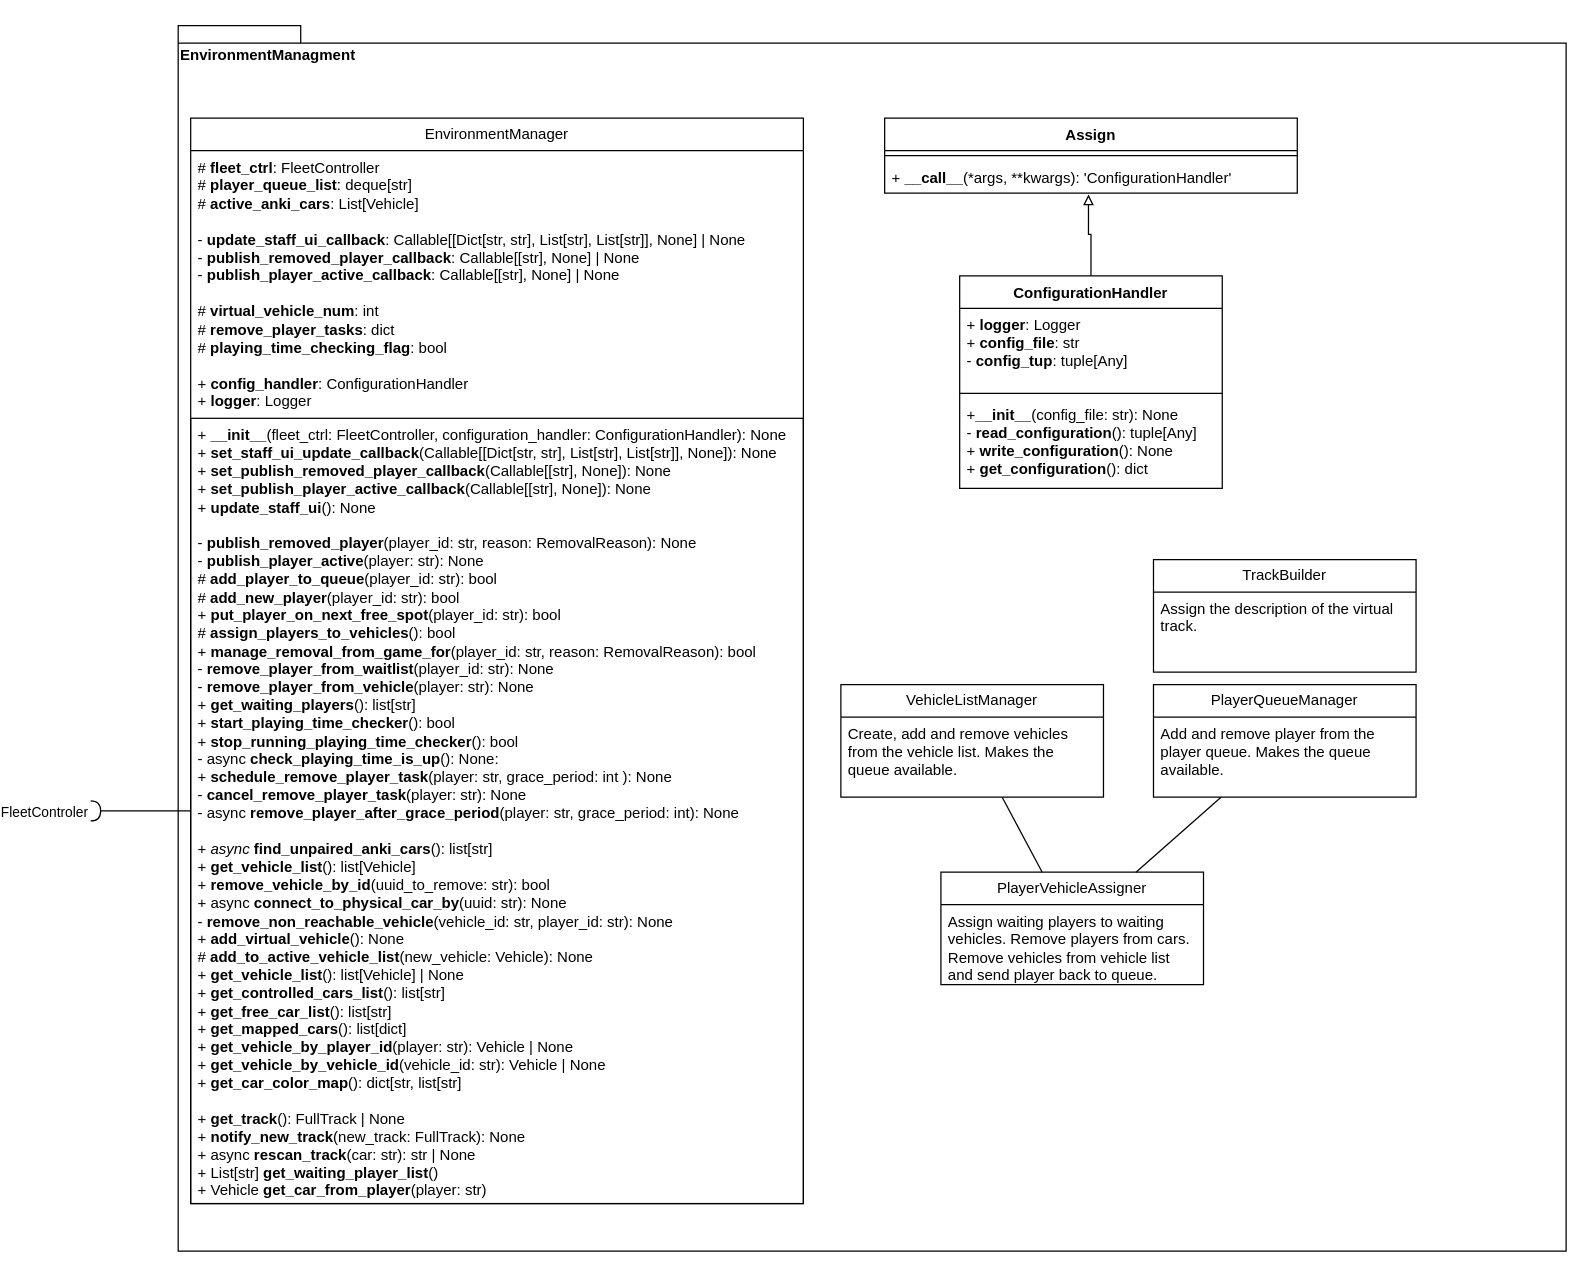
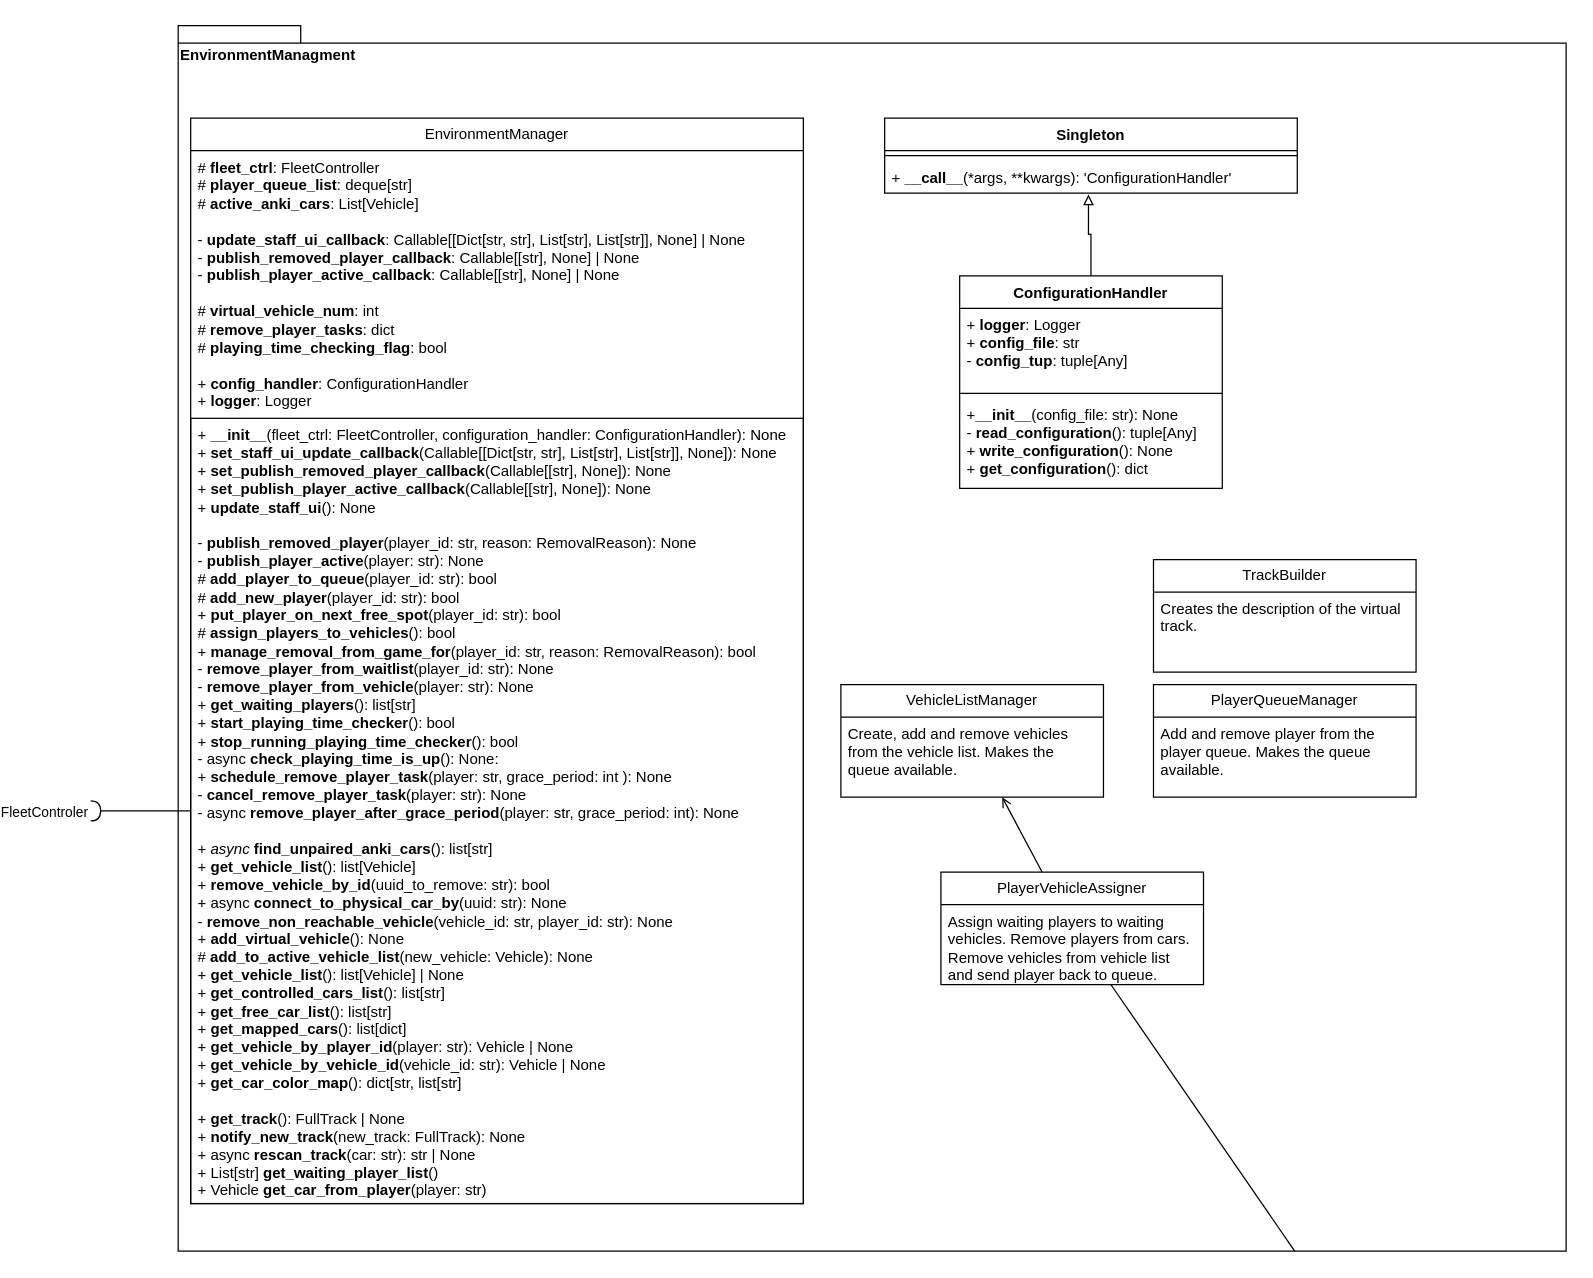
(1091, 136) -> (1091, 136)
(1286, 619) -> (1286, 619)
(1004, 800) -> (1005, 802)
(1179, 833) -> (1202, 1117)
